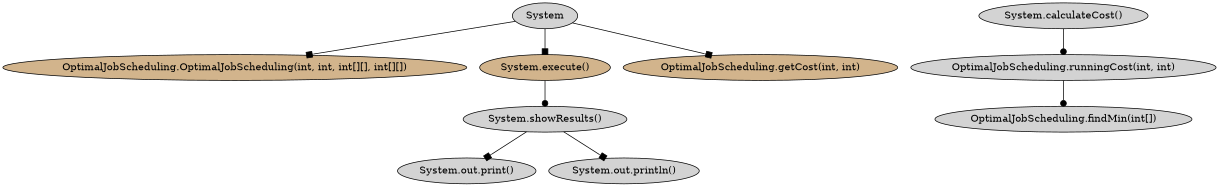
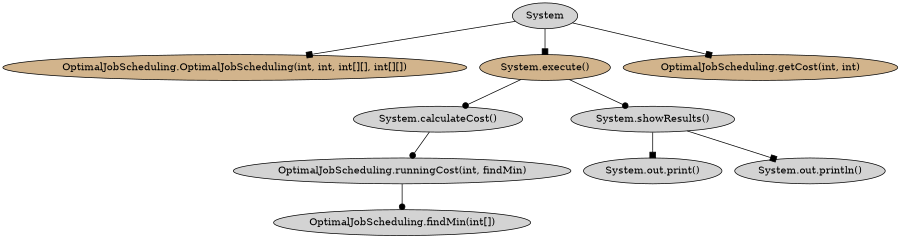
(1063, 67) -> (402, 171)
none -> (494, 92)
